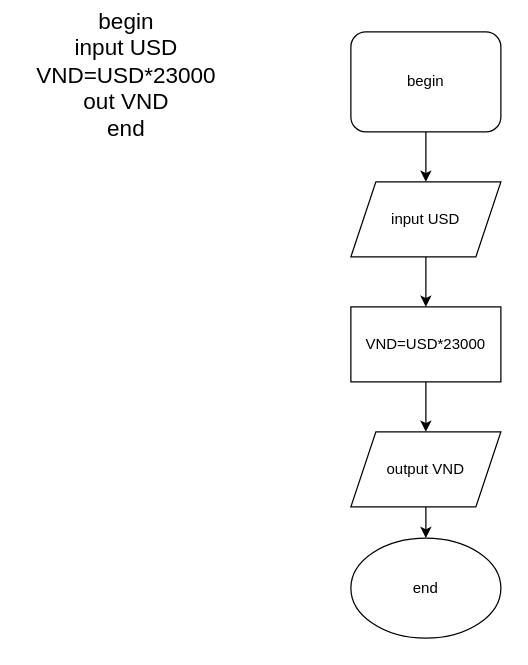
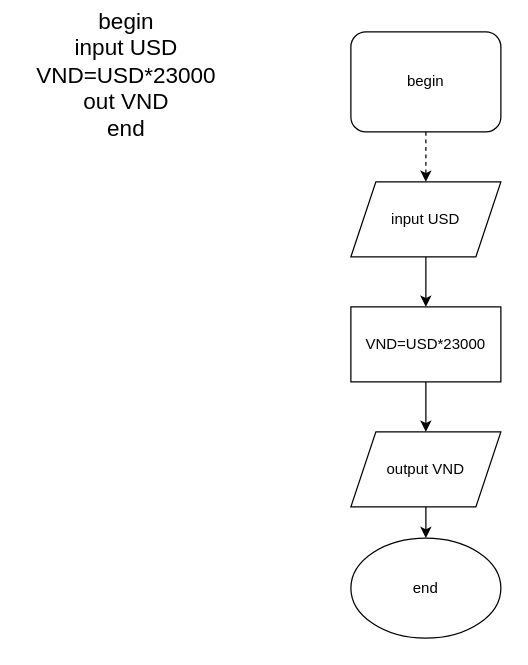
(426, 152) -> (426, 152)
